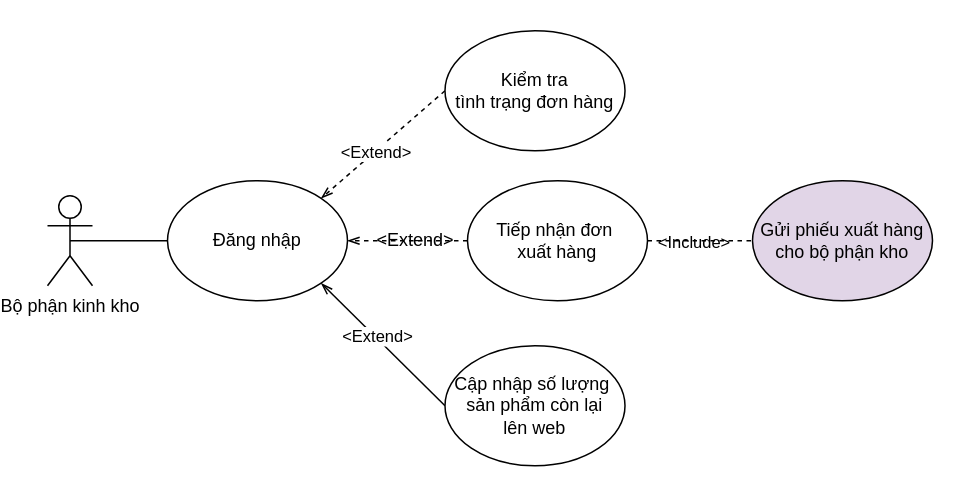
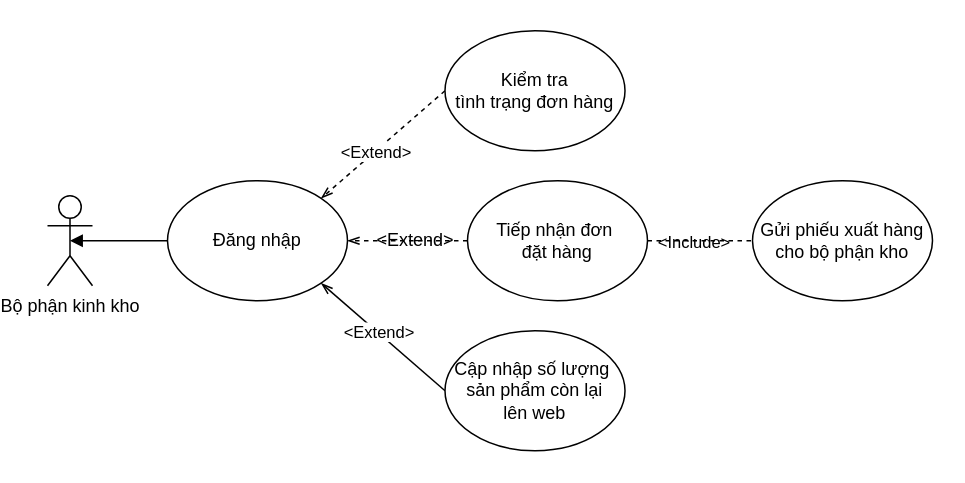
(77, 241) -> (84, 241)
(557, 241) -> (557, 241)
(842, 241) -> (842, 241)
(535, 406) -> (535, 391)
